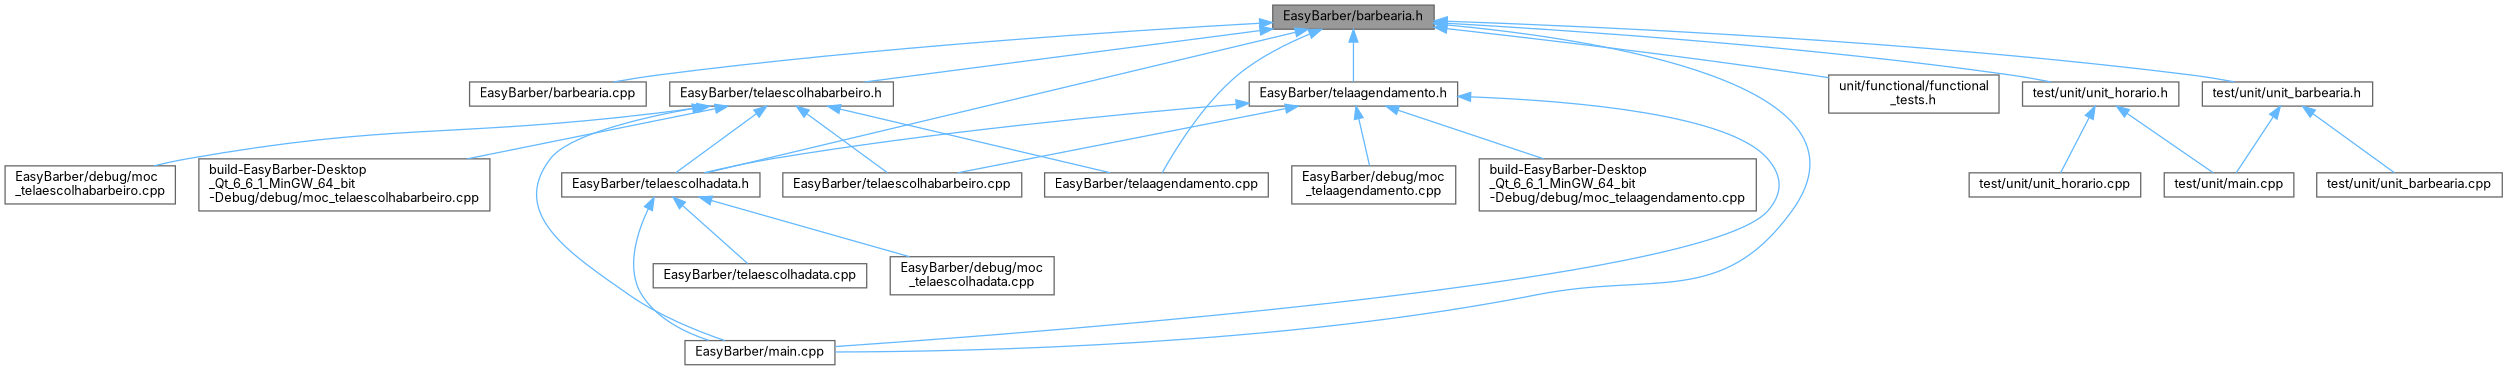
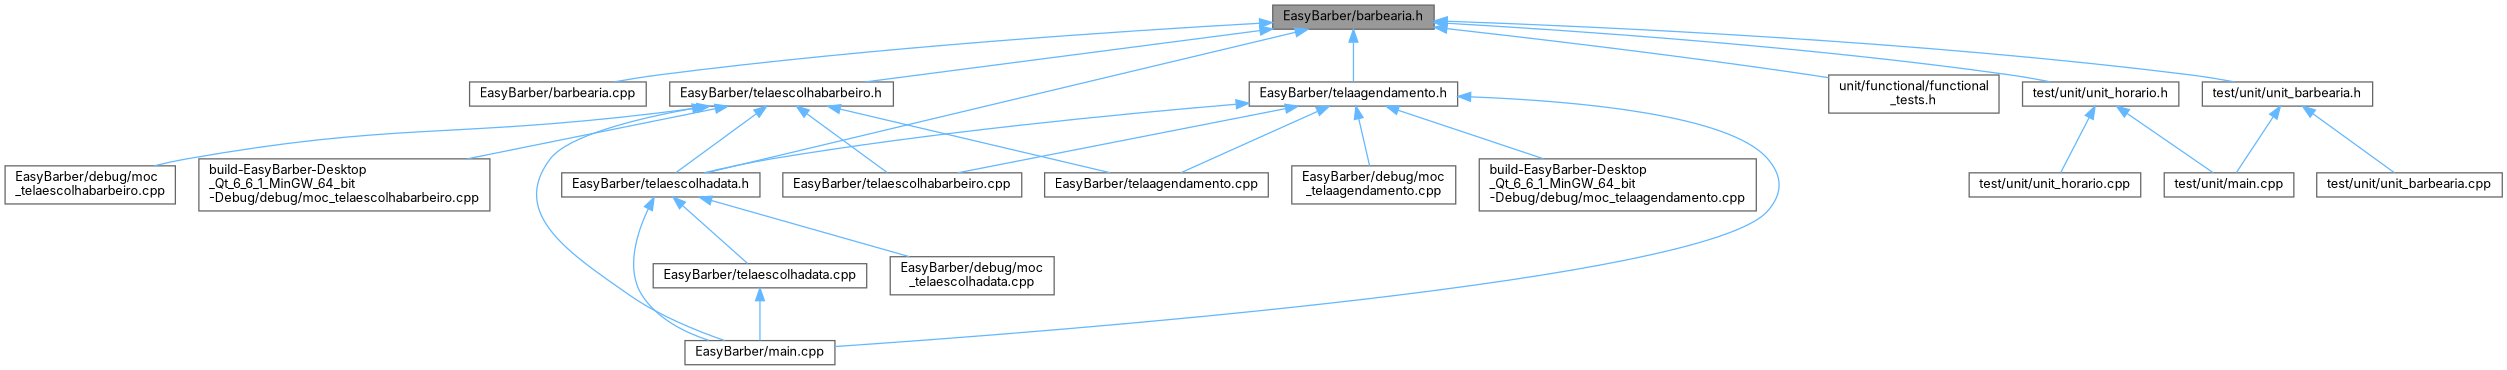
(1223, 89) -> (1249, 142)
(1554, 292) -> (760, 321)
